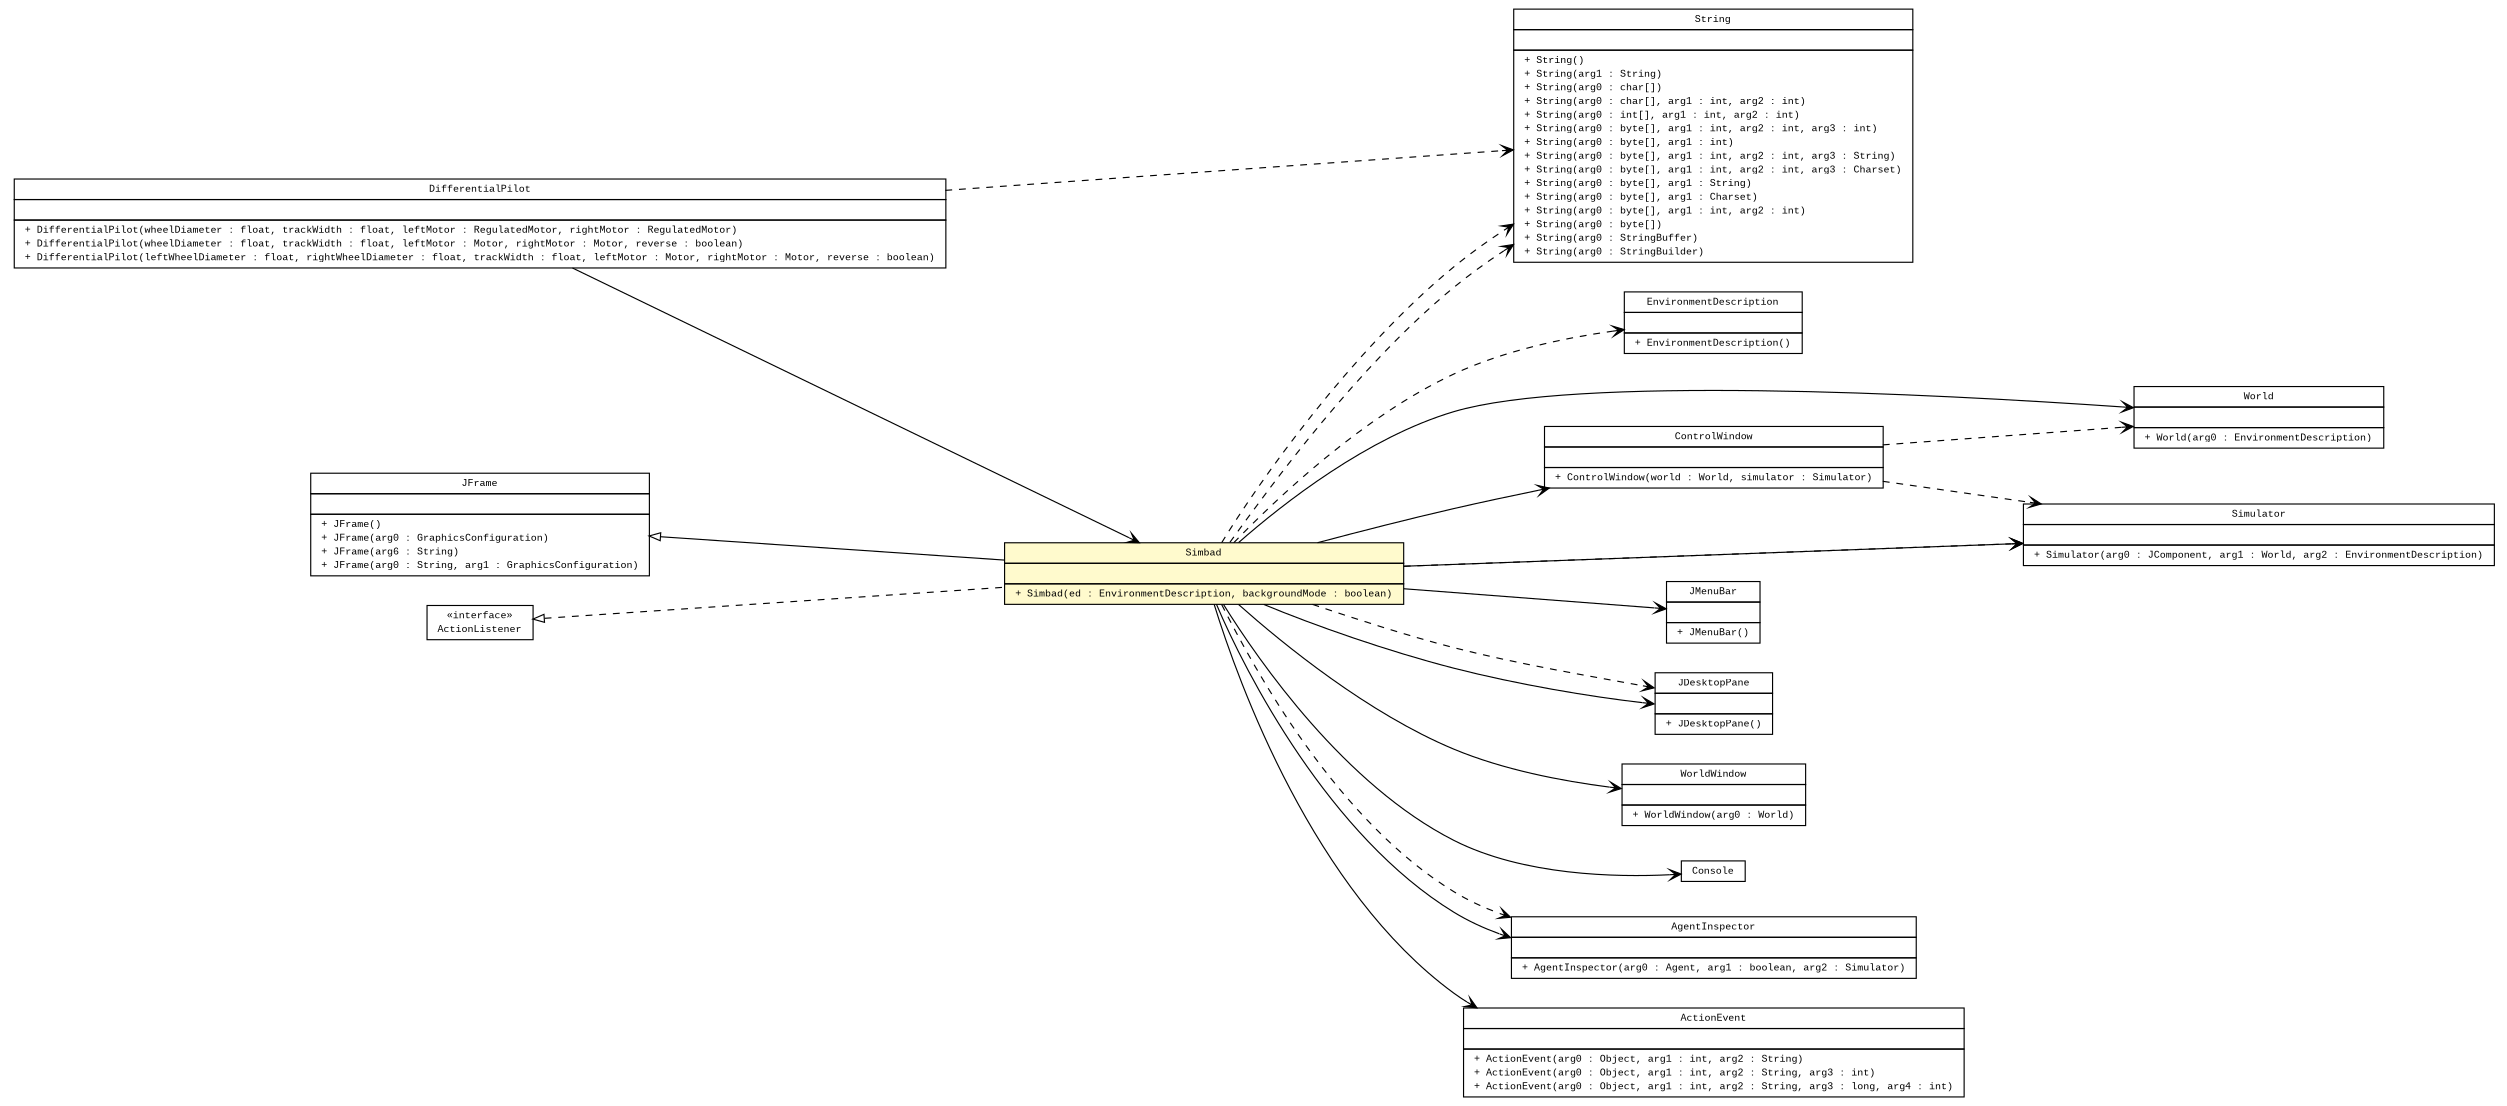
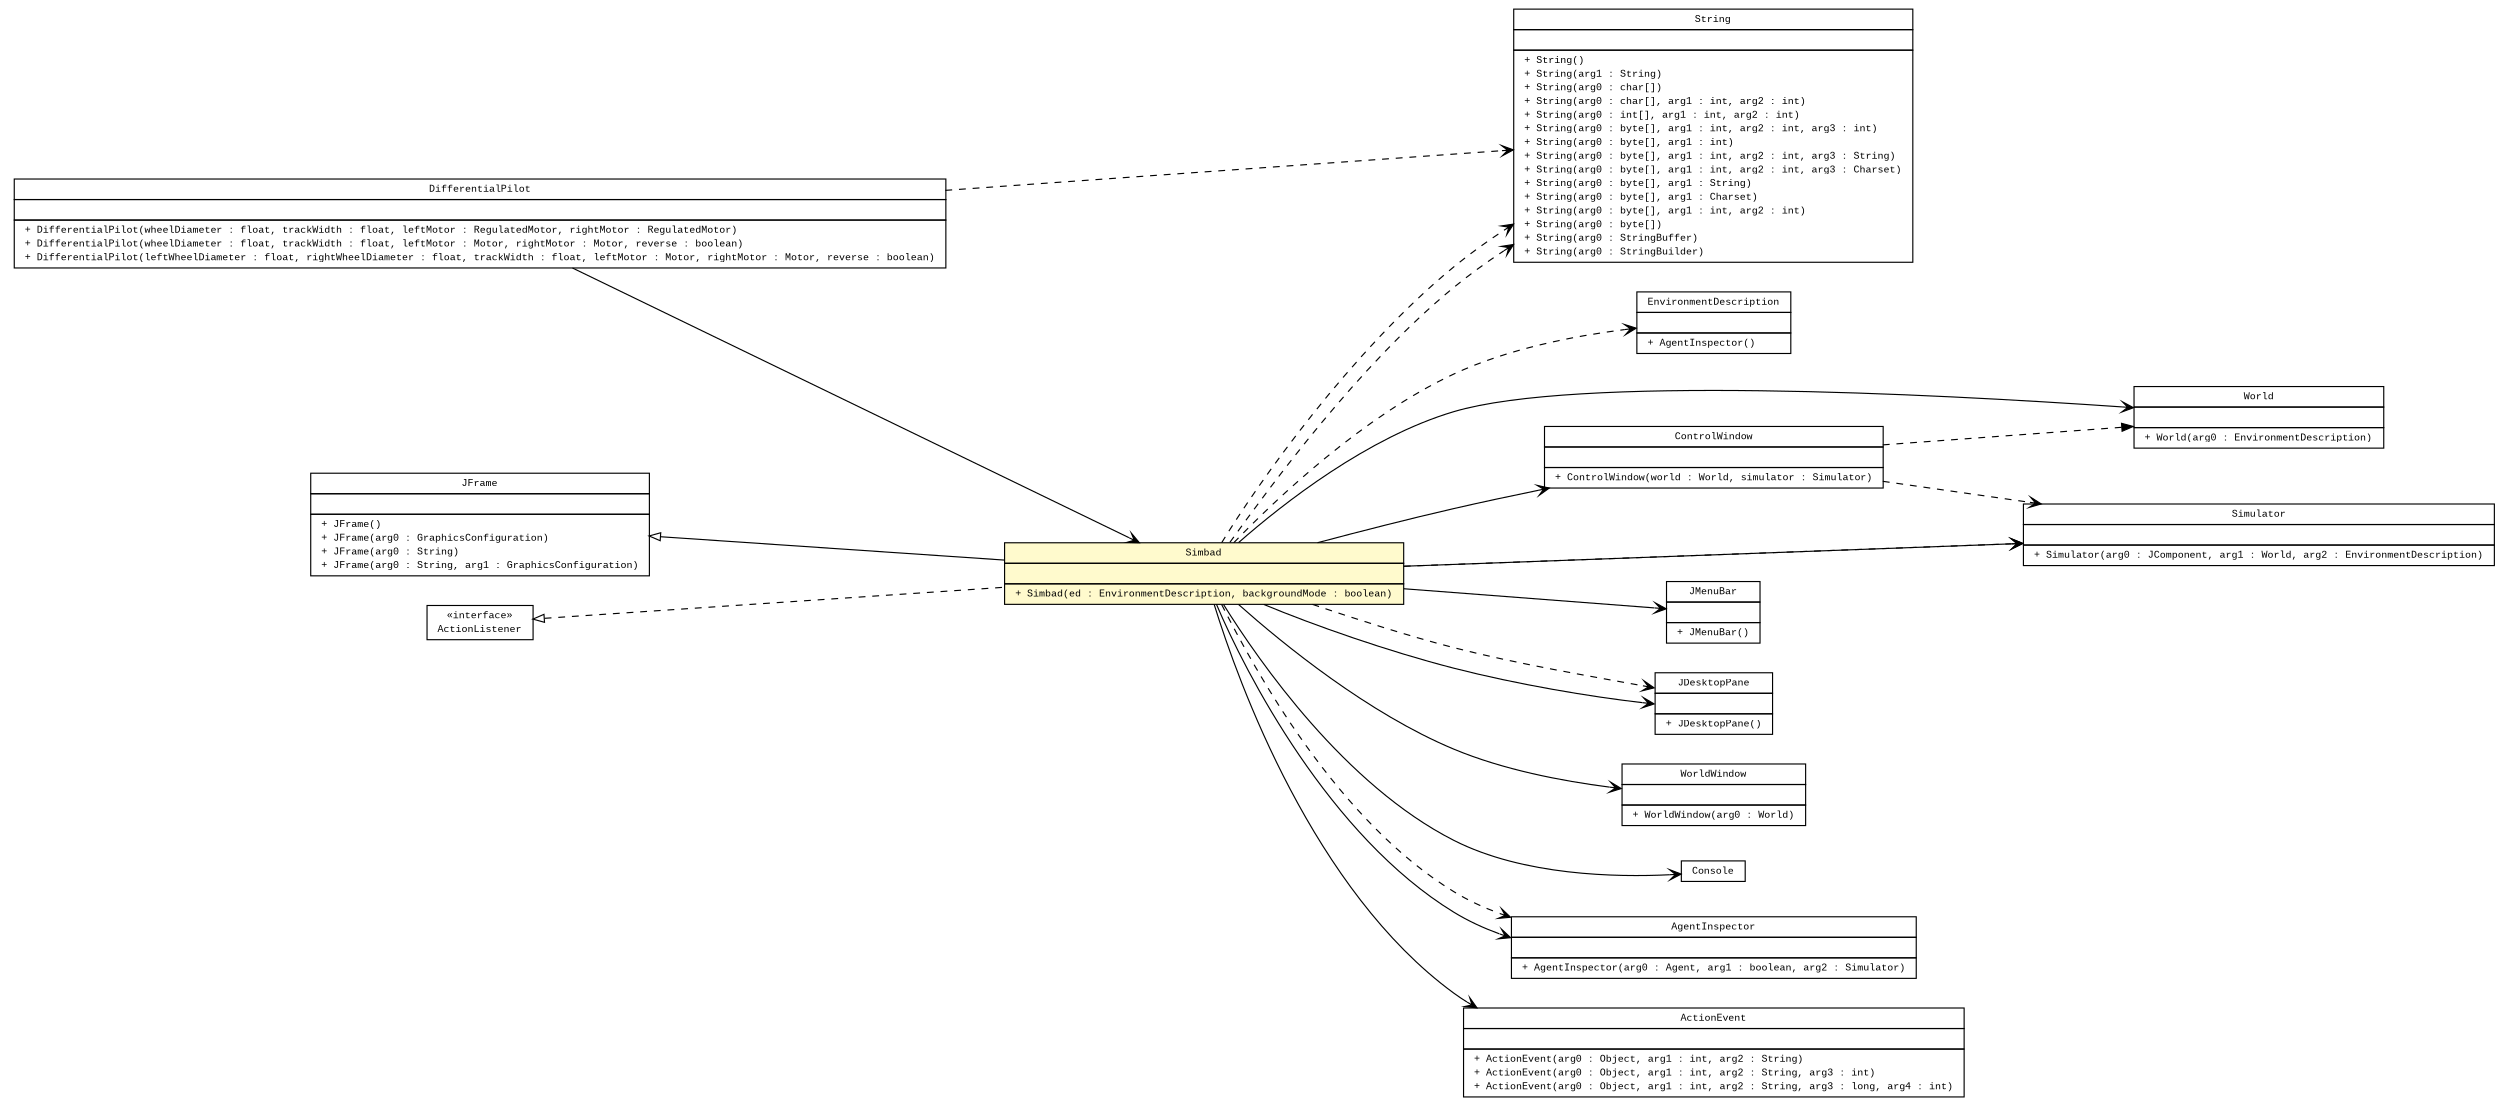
(1713, 343) -> (1702, 343)
(2002, 436) -> (2002, 436)
(391, 551) -> (391, 551)
